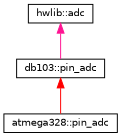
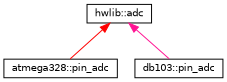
(61, 101) -> (86, 44)
